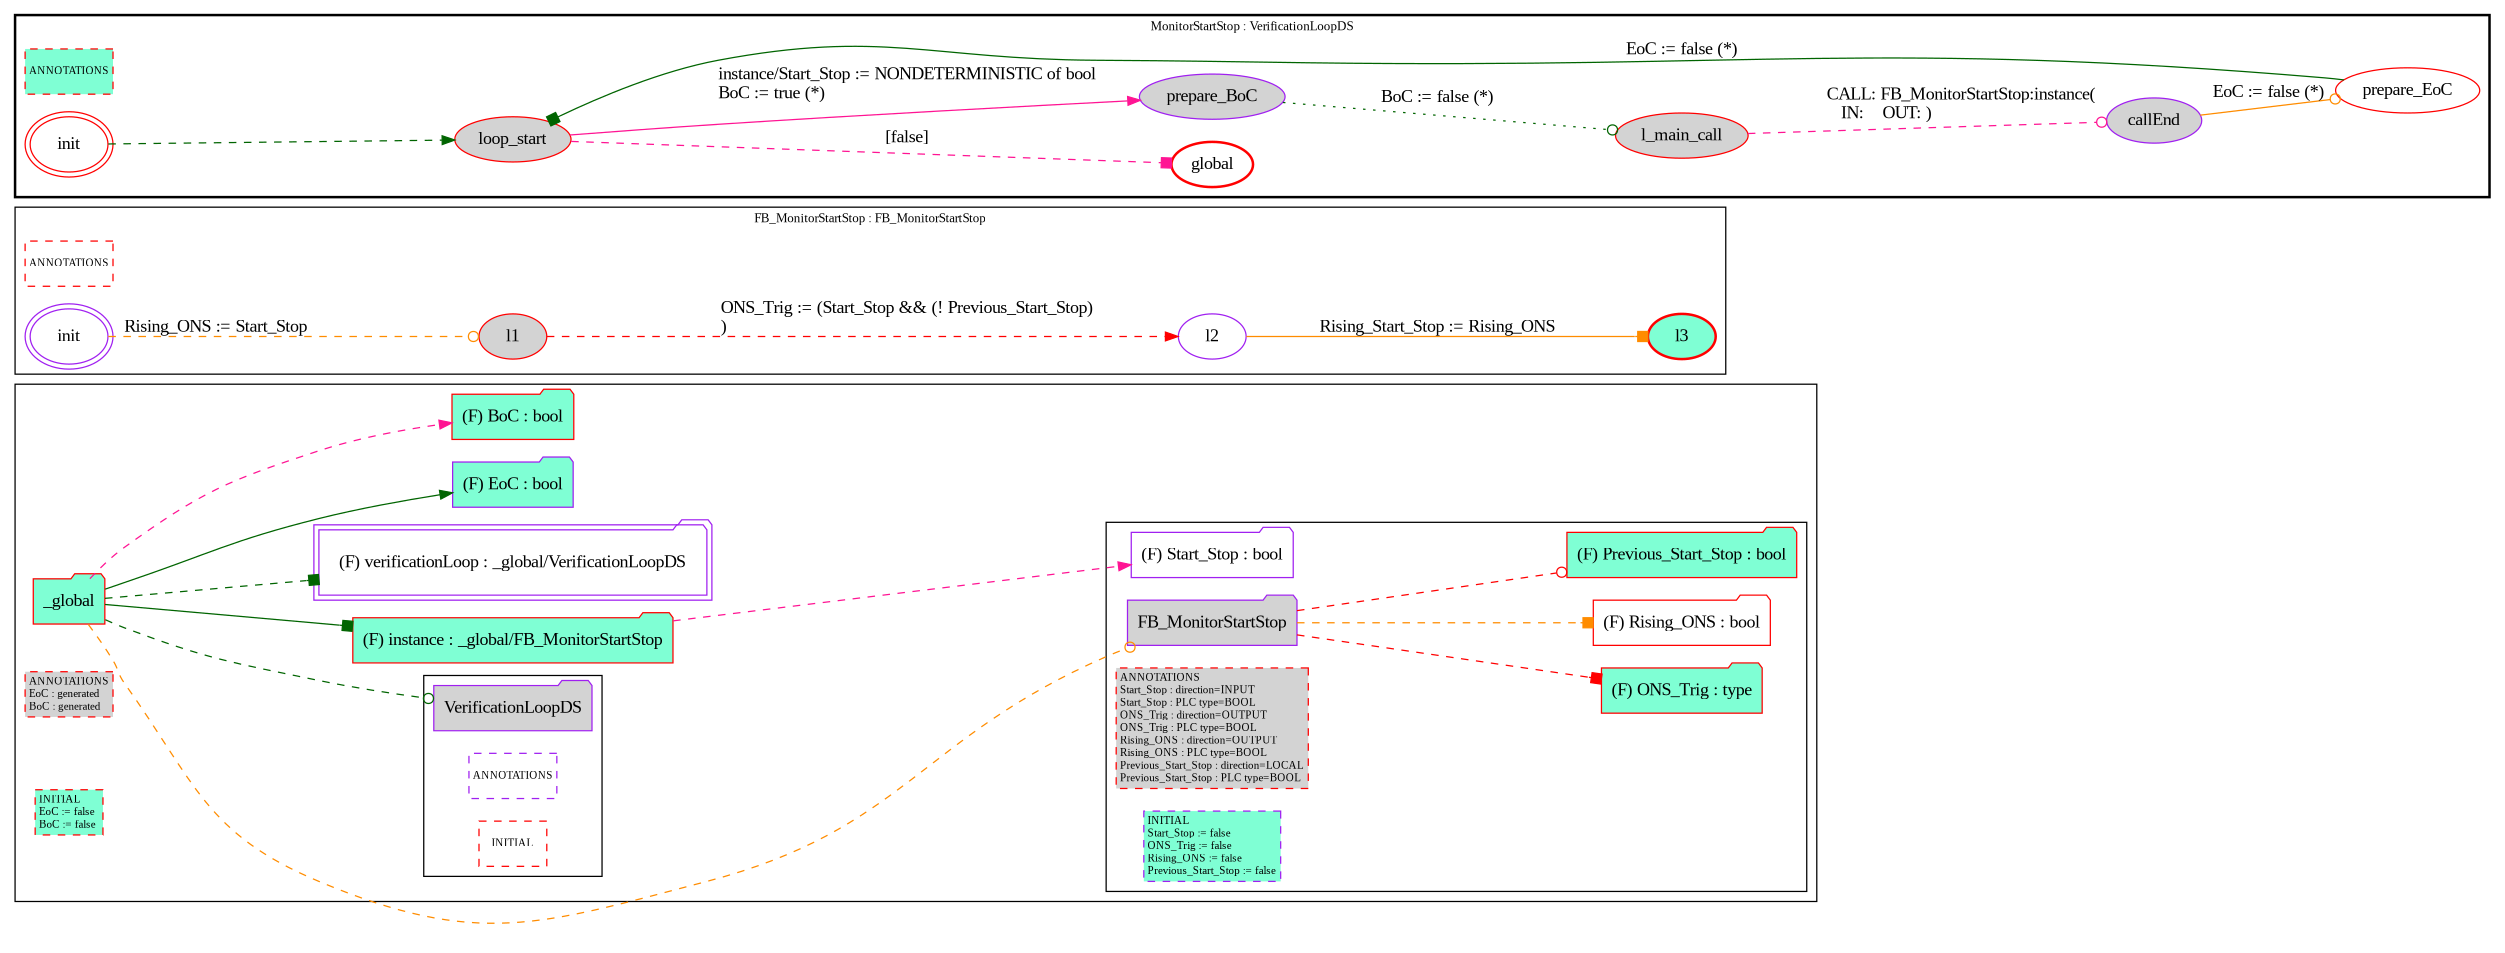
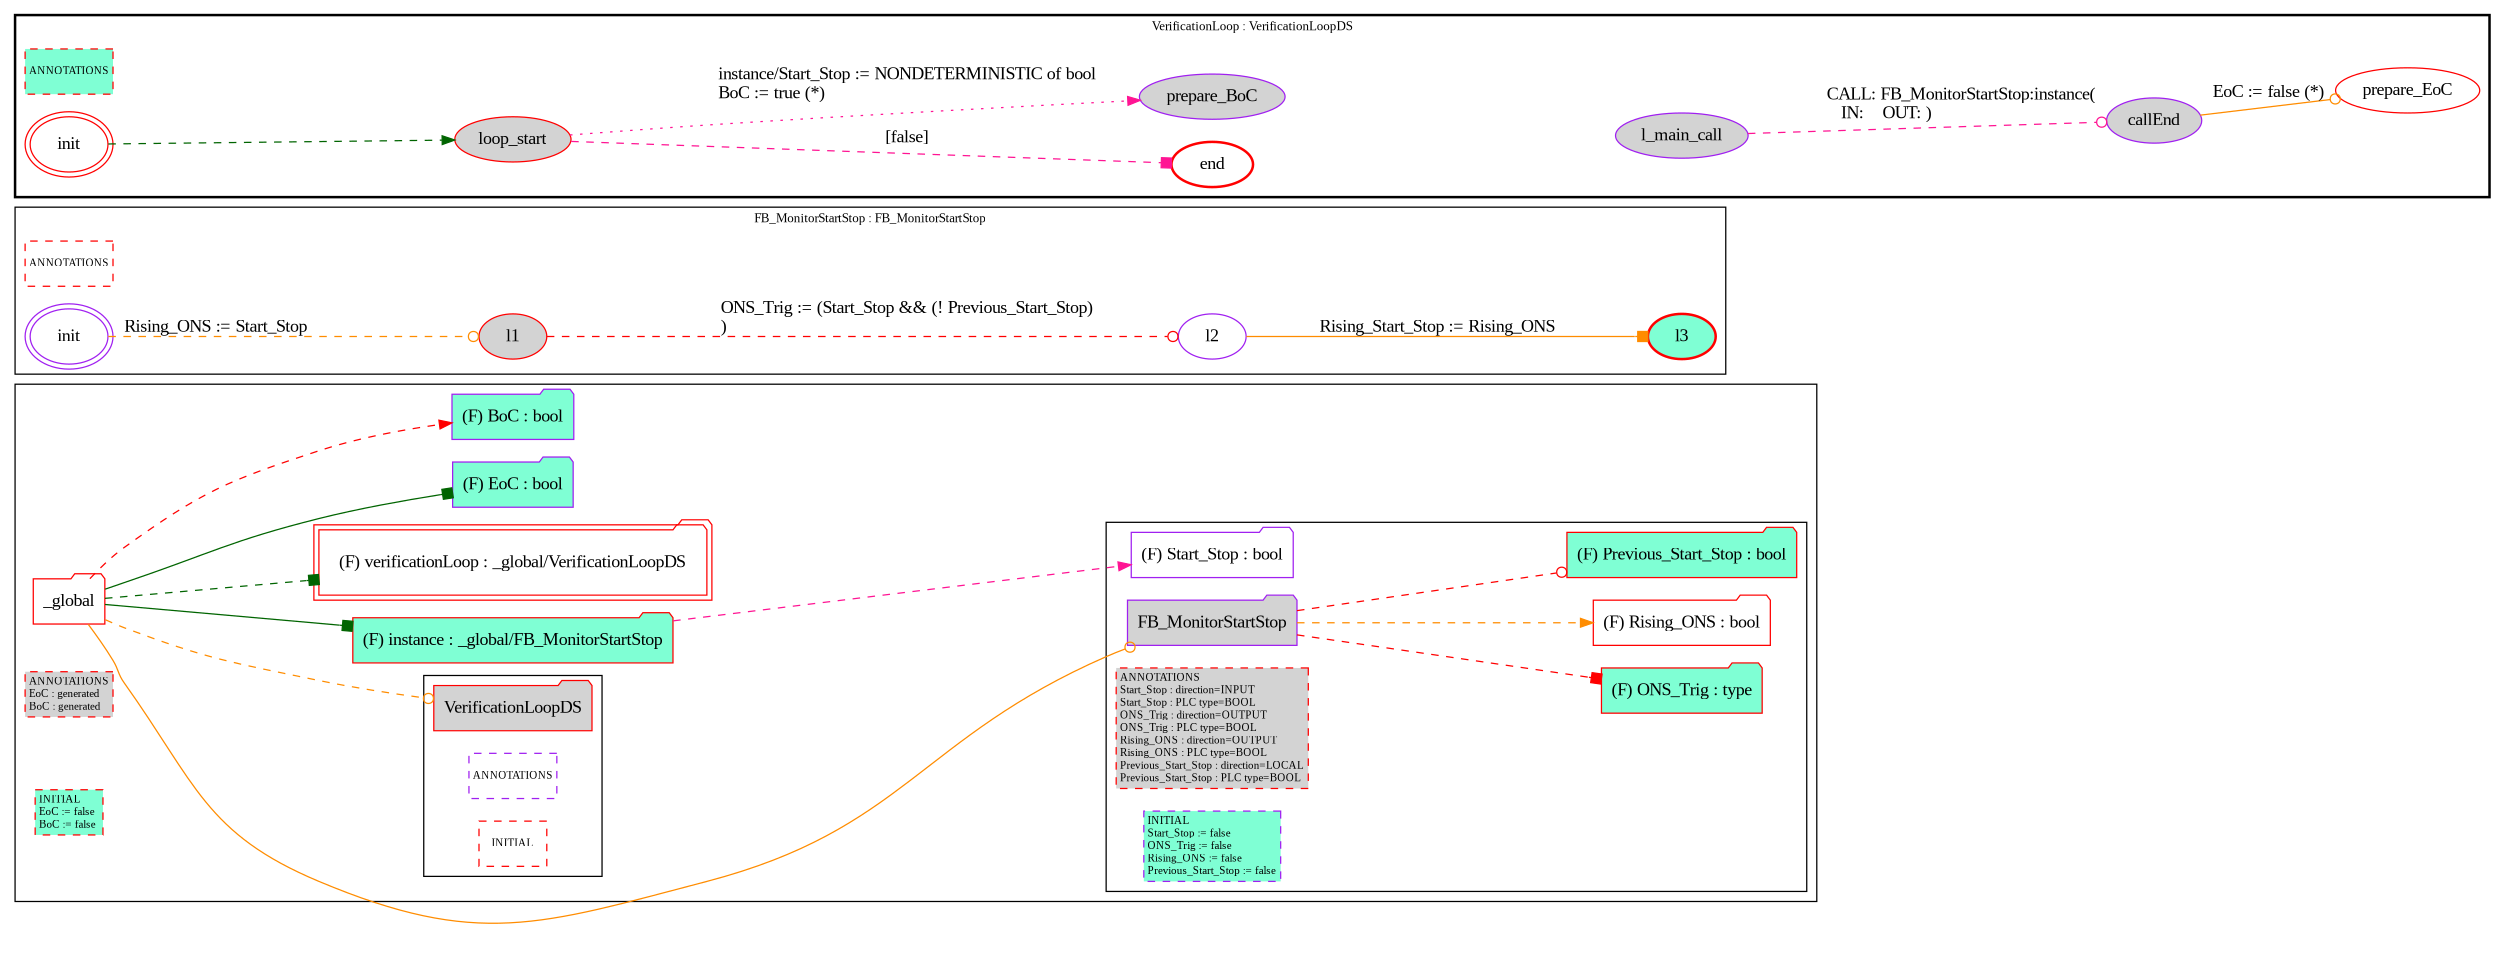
(1252, 27) -> (1252, 27)
(1447, 64) -> none
(849, 116) -> (849, 116)
(1445, 116) -> none
(1682, 136) -> (1682, 136)
(1212, 164) -> (1212, 164)
(857, 336) -> (857, 336)
(513, 417) -> (513, 417)
(252, 474) -> (252, 474)
(270, 532) -> (270, 532)
(513, 562) -> (513, 562)
(69, 601) -> (69, 601)
(1439, 623) -> (1439, 623)
(262, 669) -> (262, 669)
(513, 708) -> (513, 708)
(576, 914) -> (576, 914)
